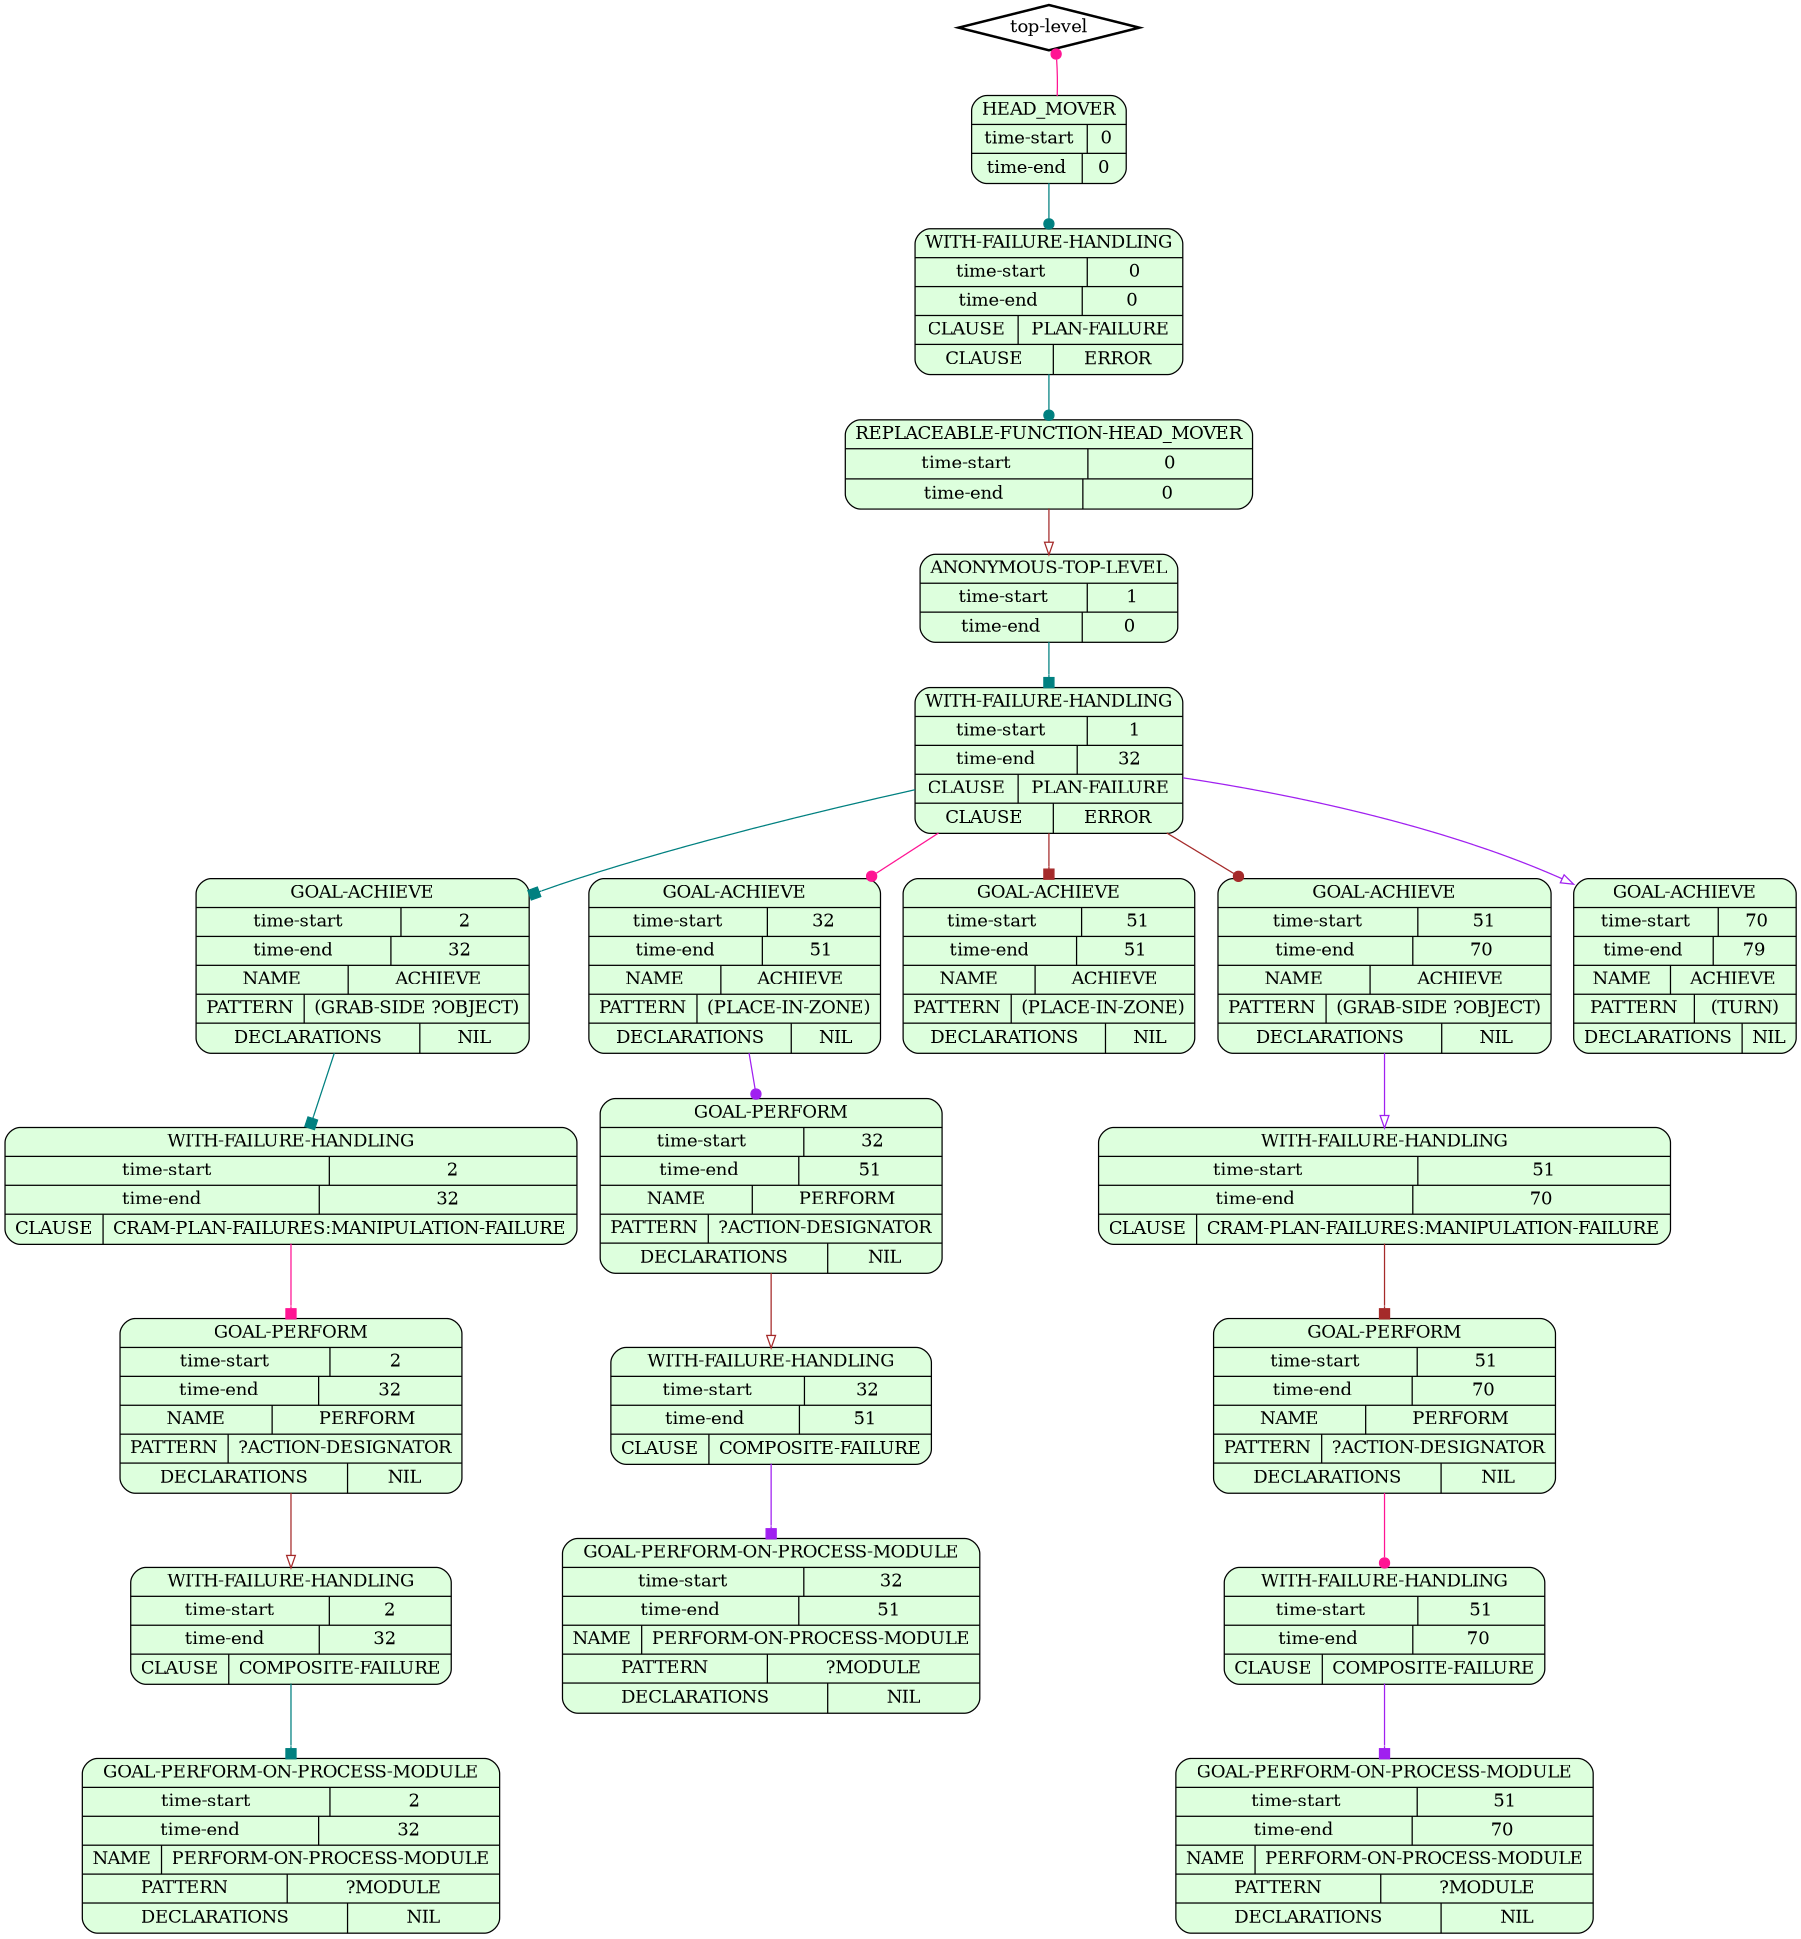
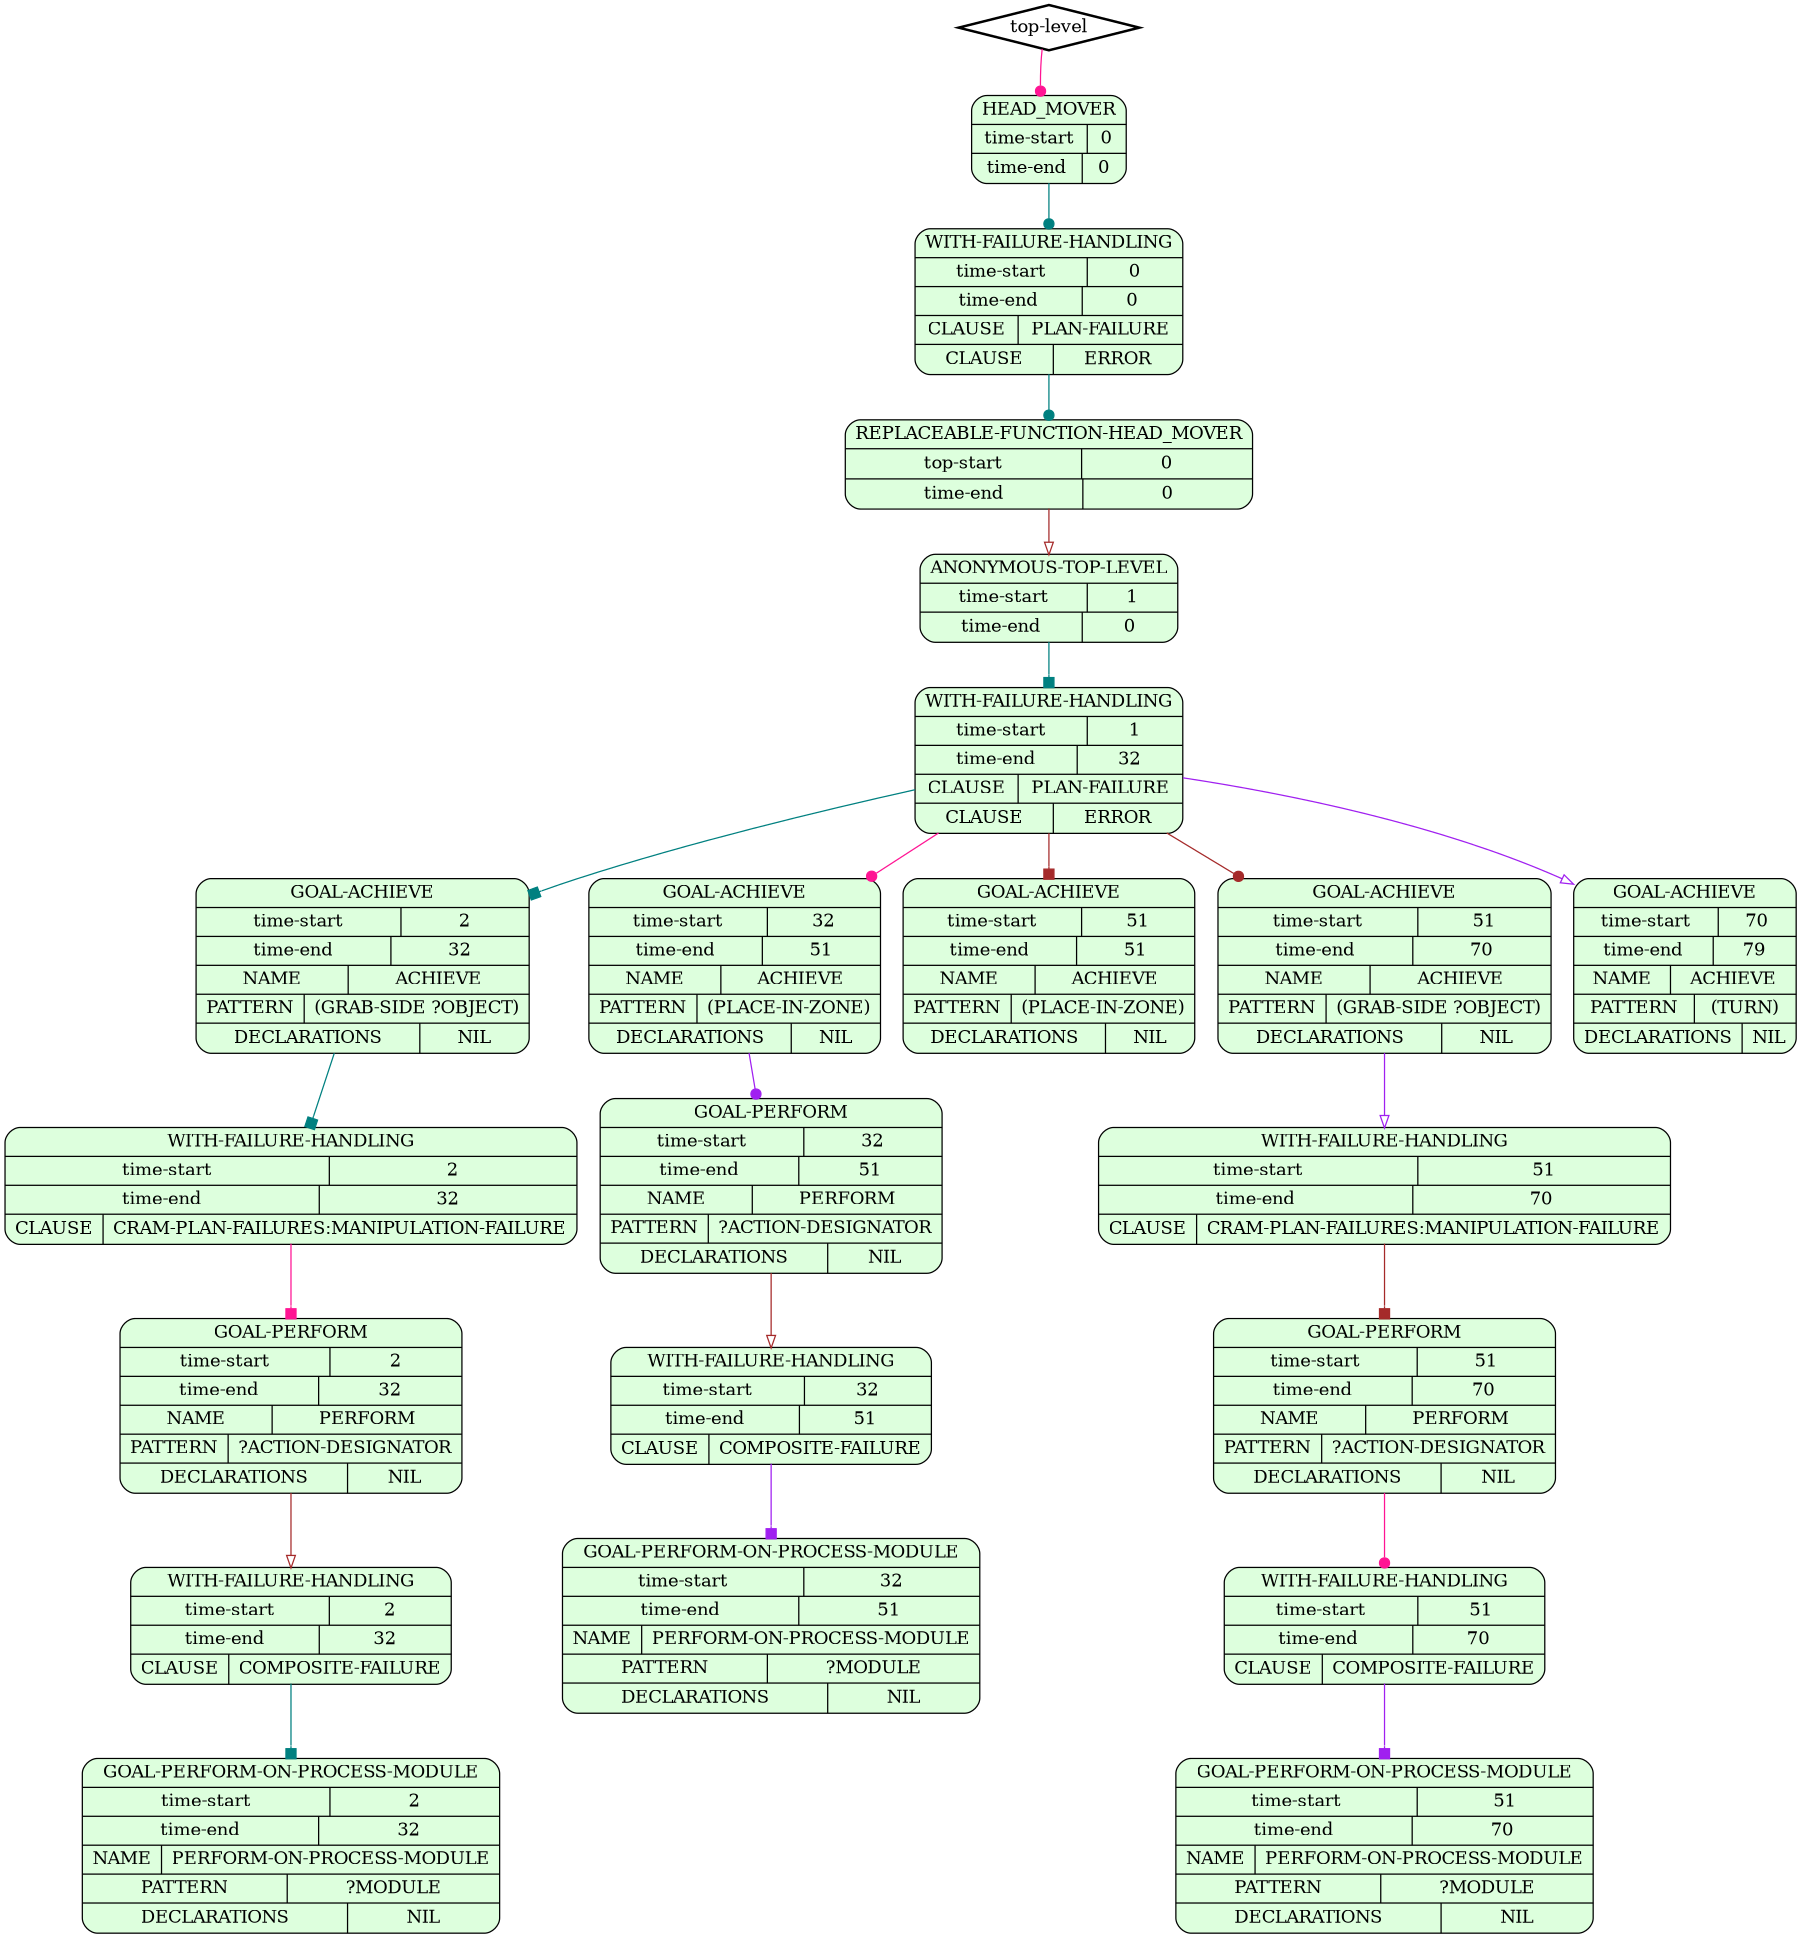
(1057, 78) -> (1041, 67)
(967, 463) -> (963, 463)
